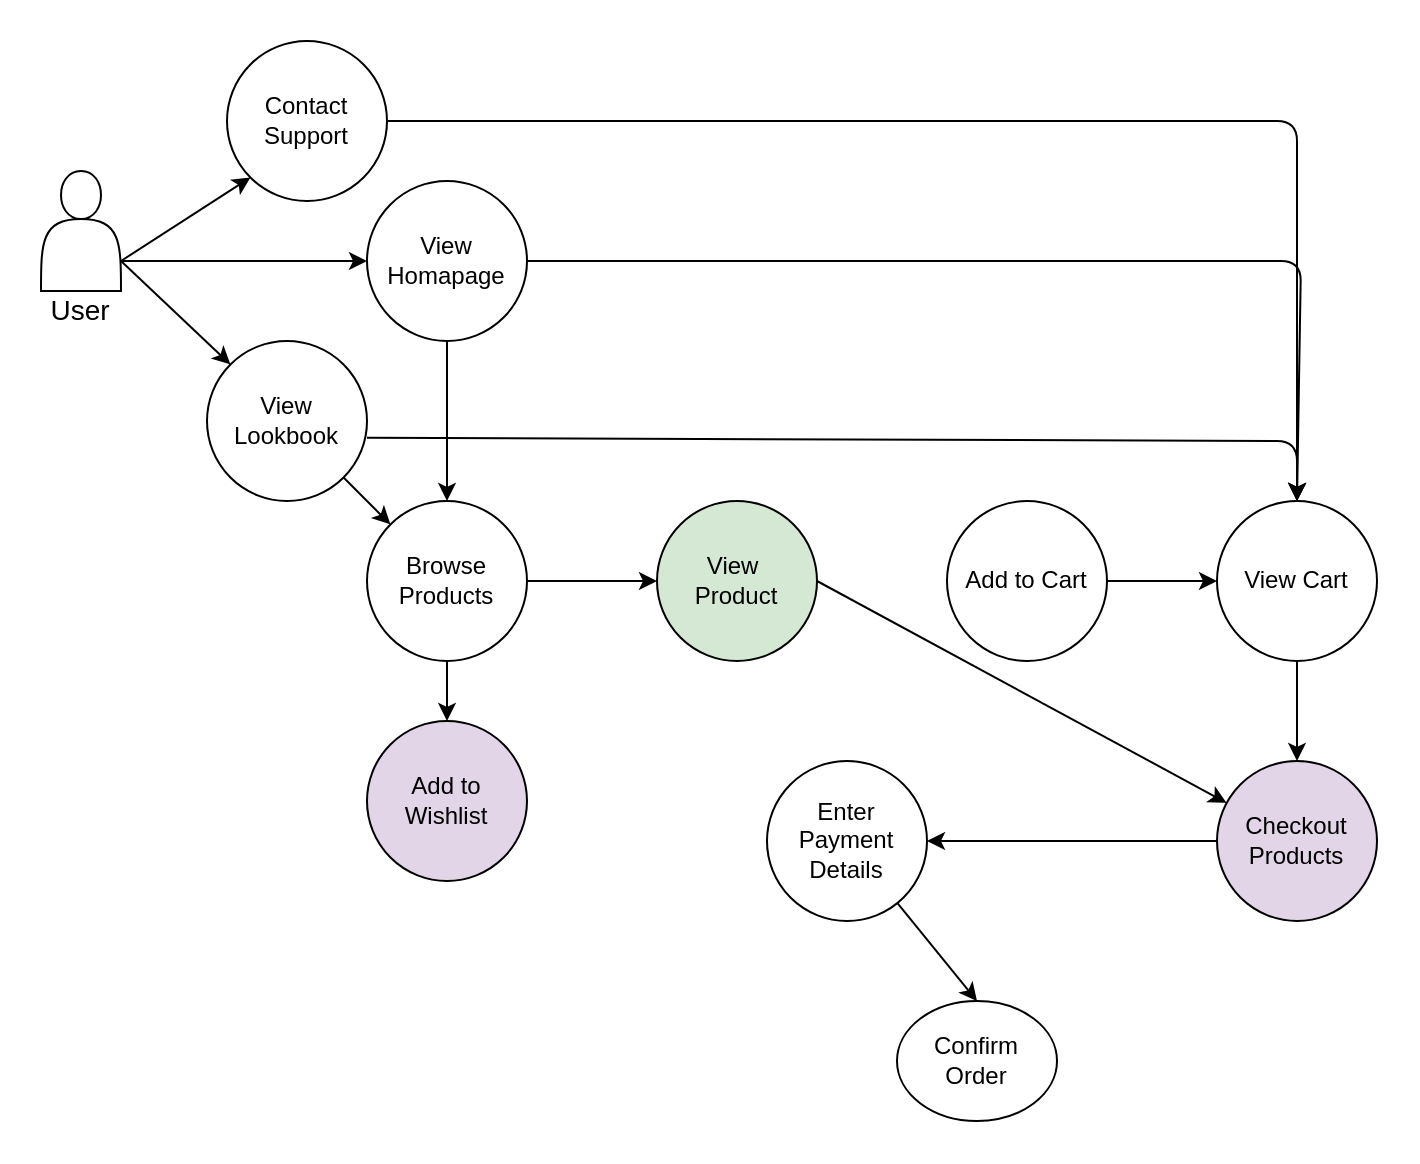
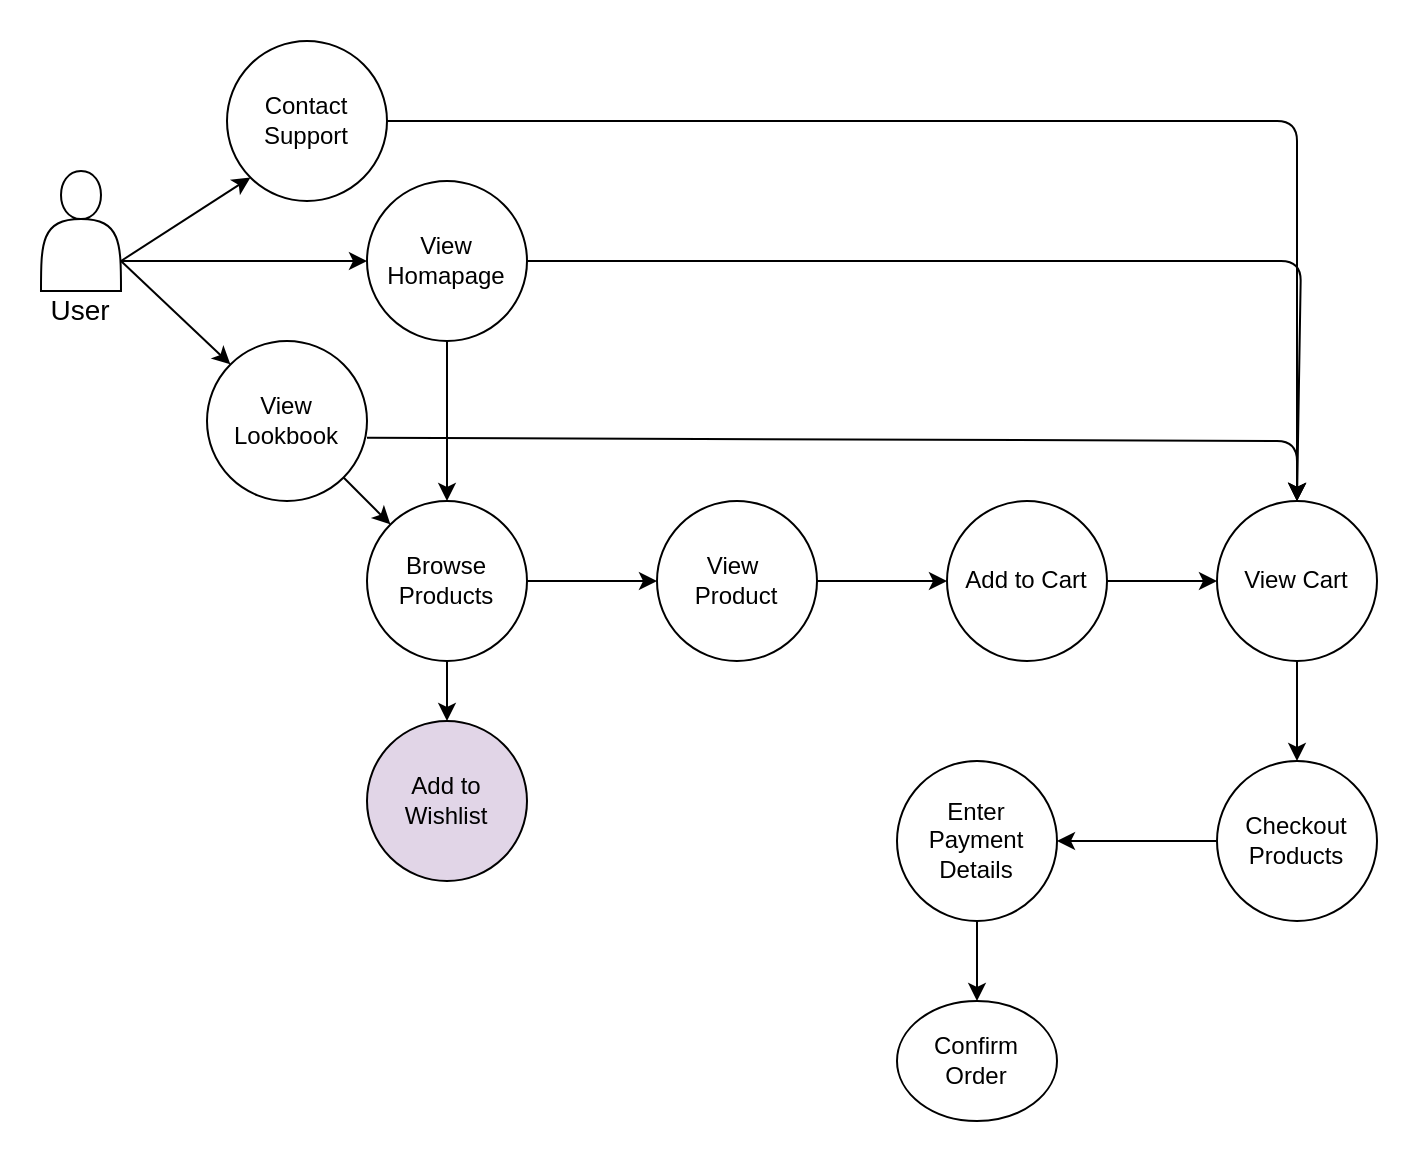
(737, 581) -> (737, 581)
(1016, 689) -> (875, 581)
(847, 841) -> (977, 841)
(1297, 841) -> (1297, 841)
